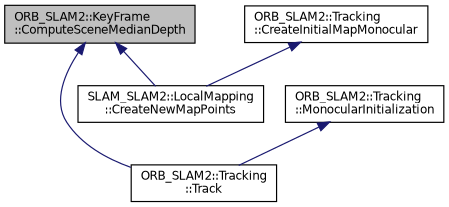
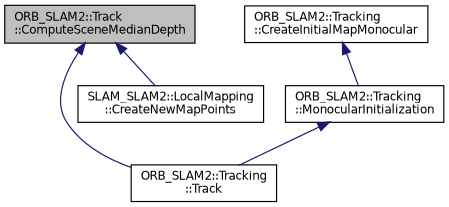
(100, 24) -> (100, 24)
(248, 67) -> (353, 70)
